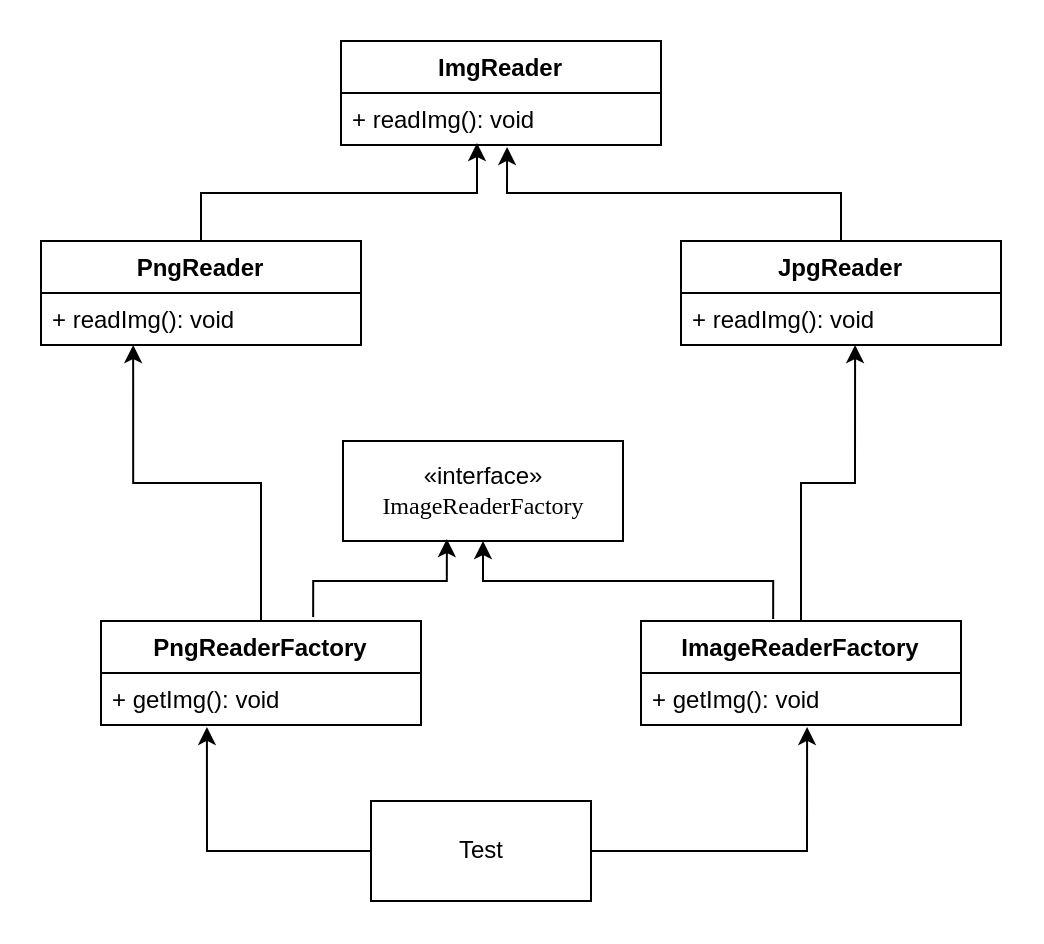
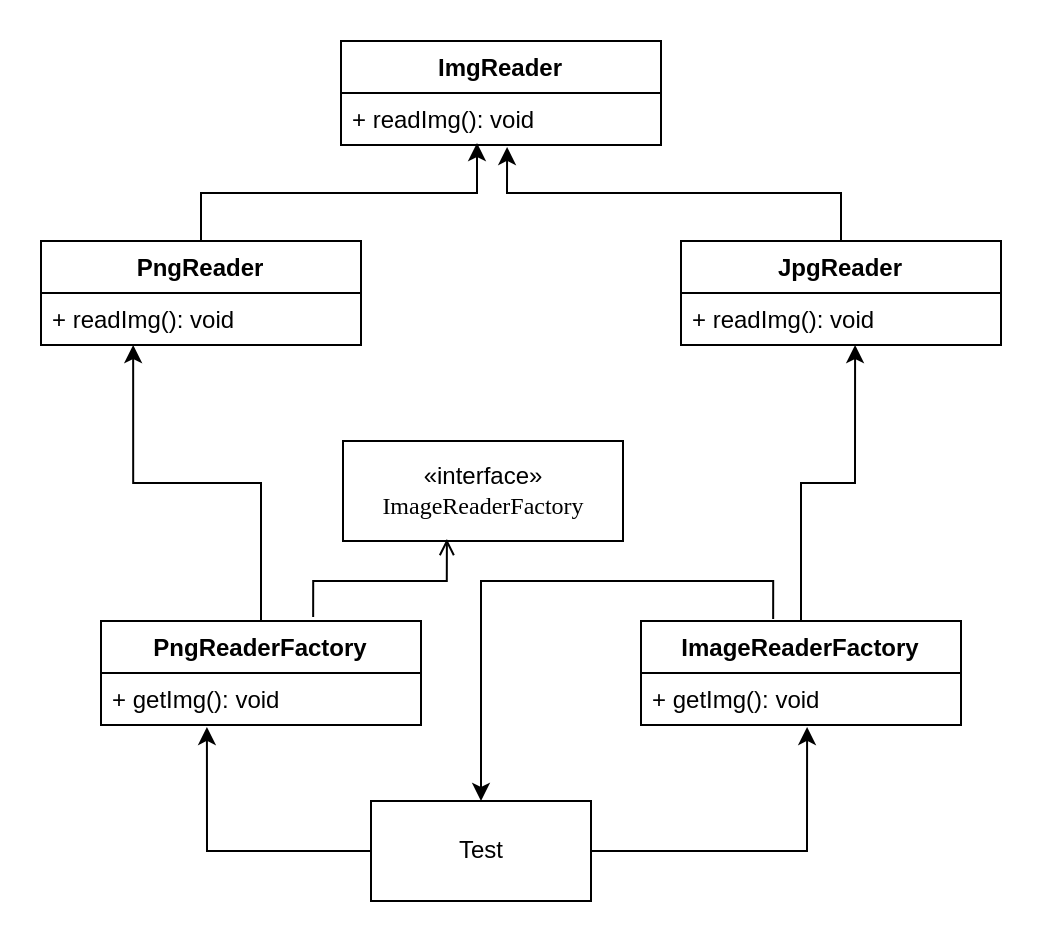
(447, 554) -> (447, 550)
(483, 569) -> (481, 682)
